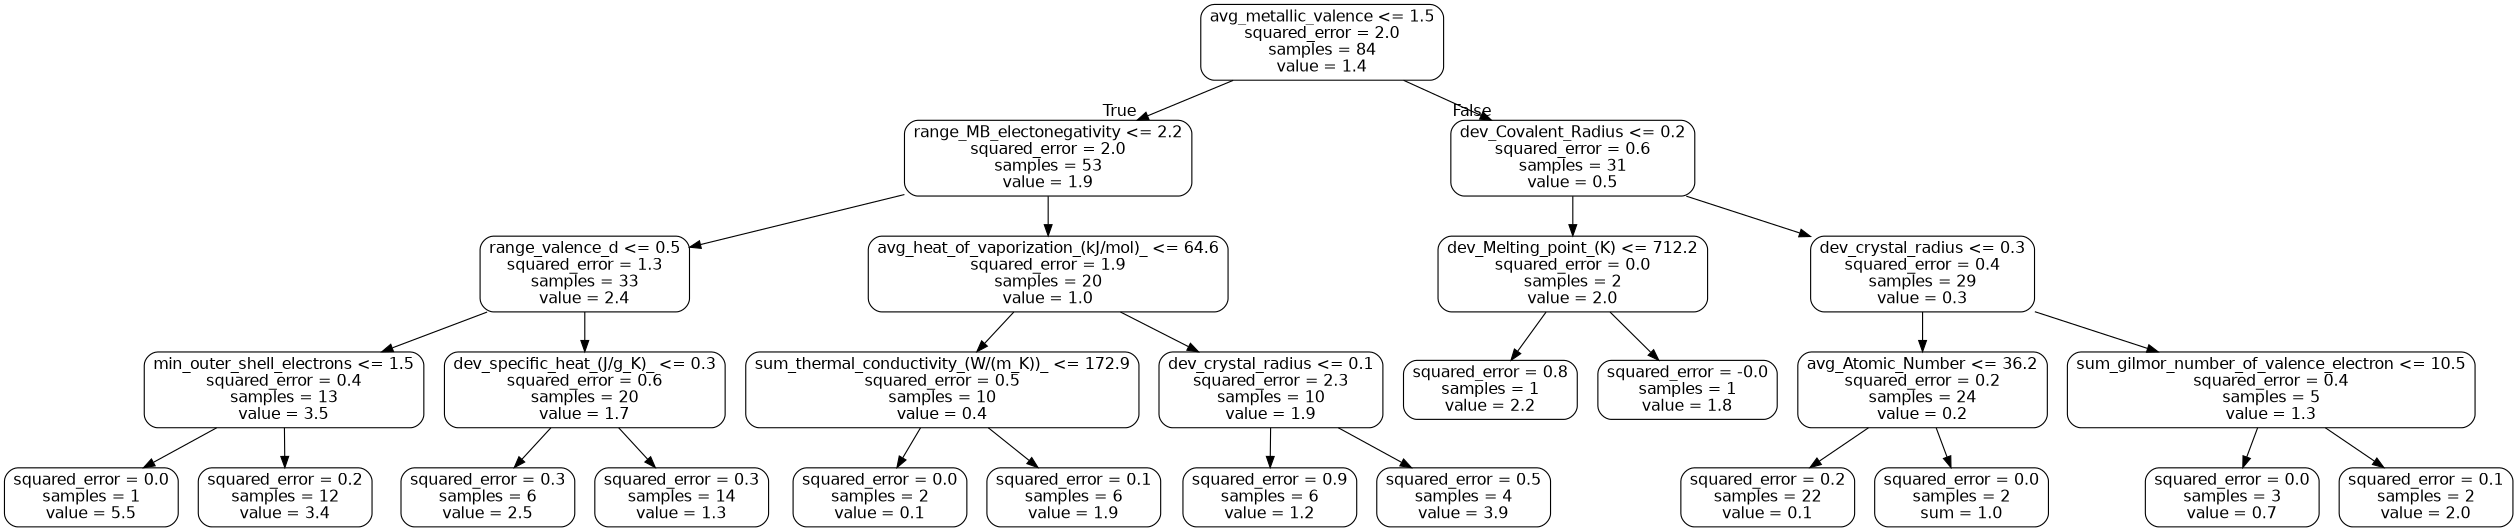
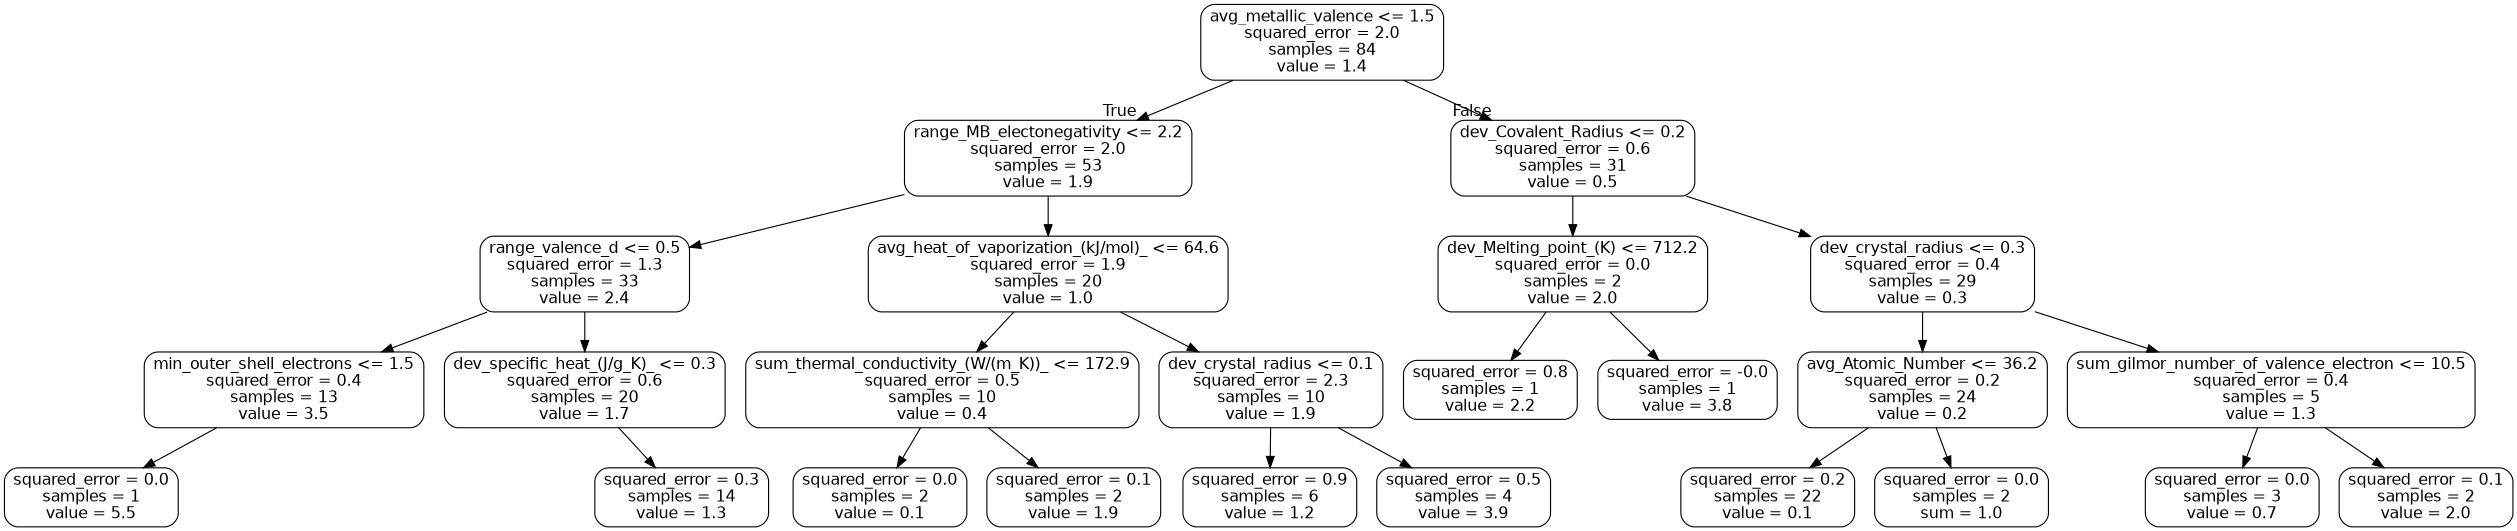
(1688, 390) -> (1688, 390)
(285, 497) -> none
(488, 497) -> none
(1074, 497) -> (1074, 497)
